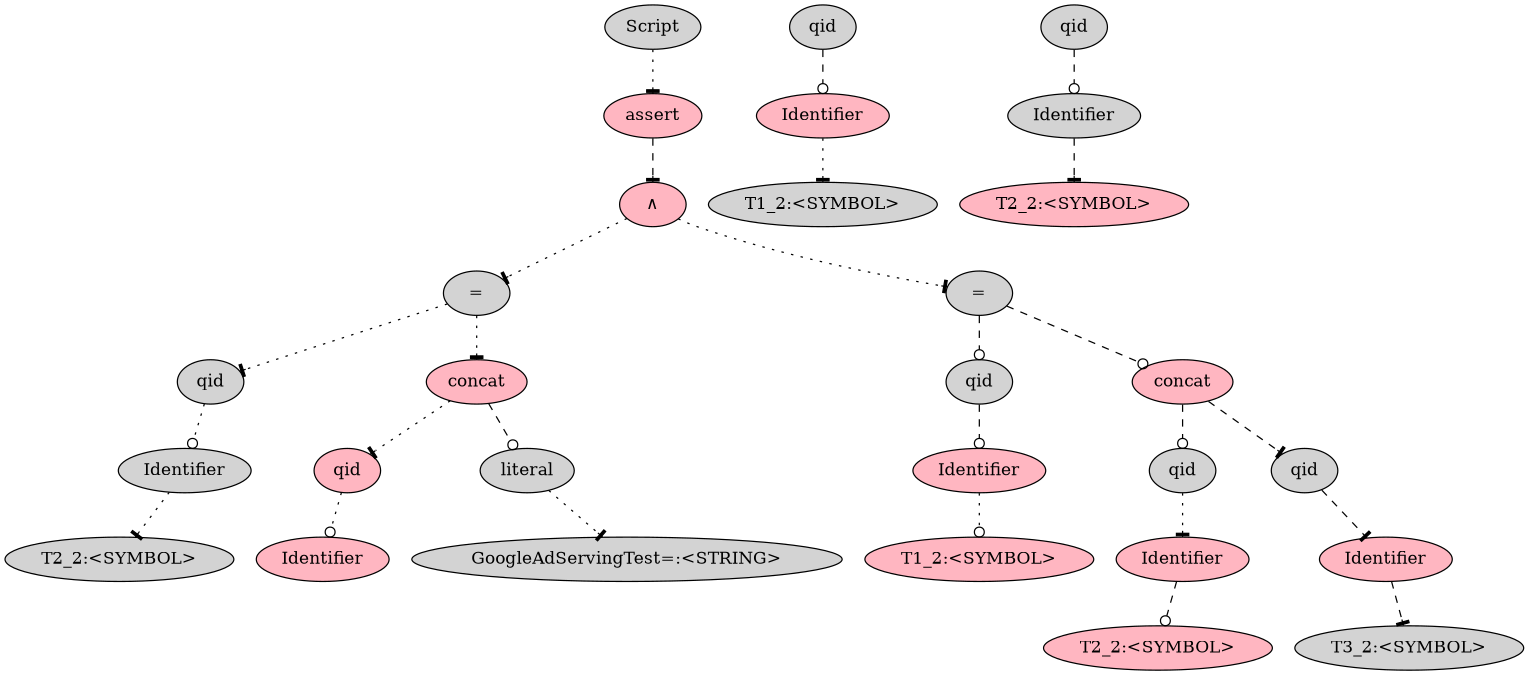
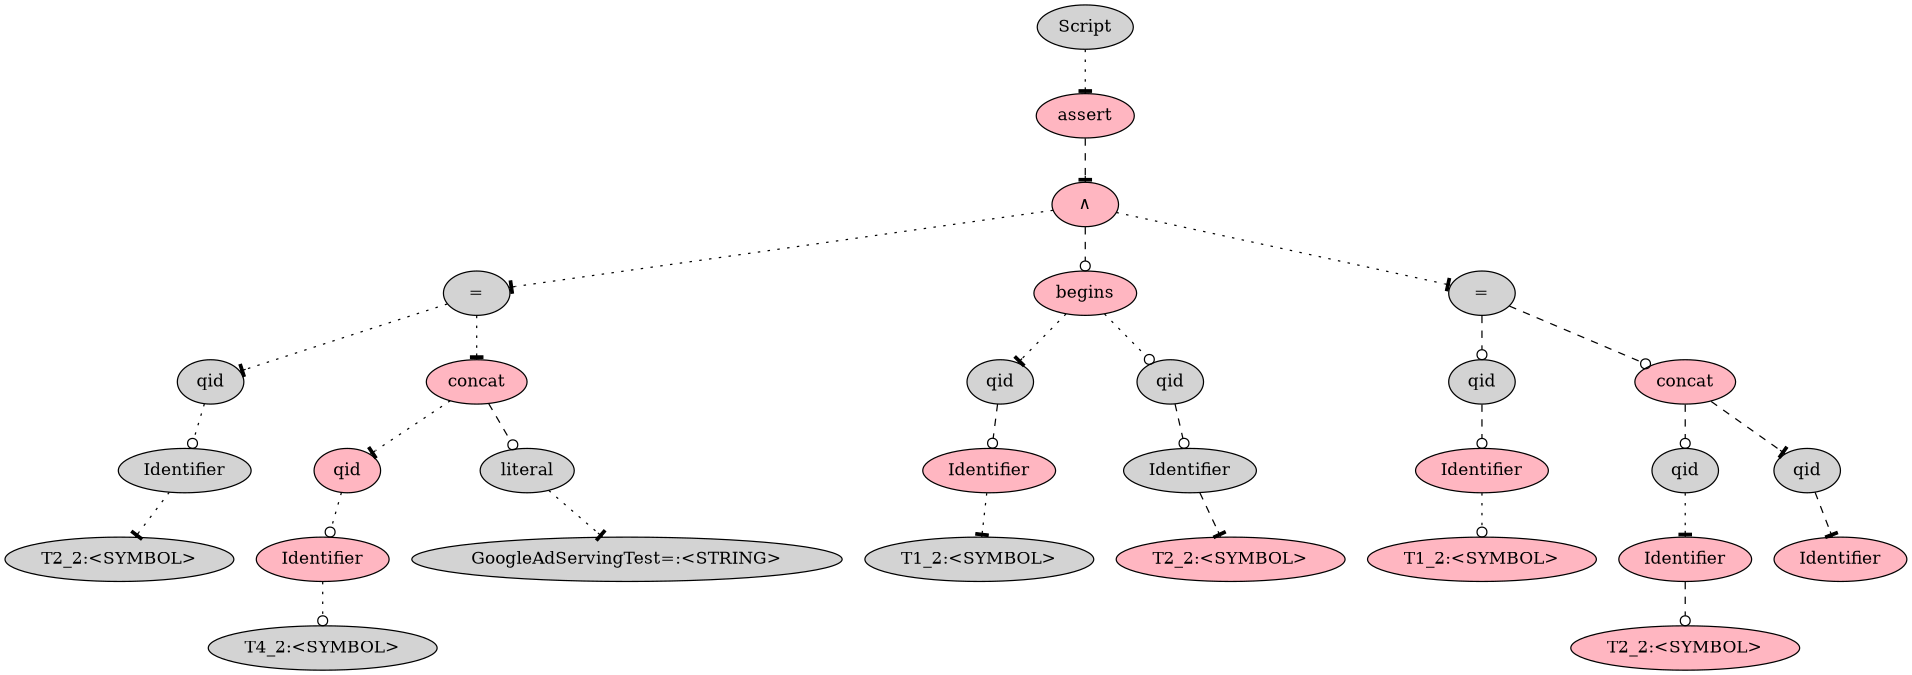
none -> (1085, 293)
none -> (323, 648)
(1409, 648) -> none
